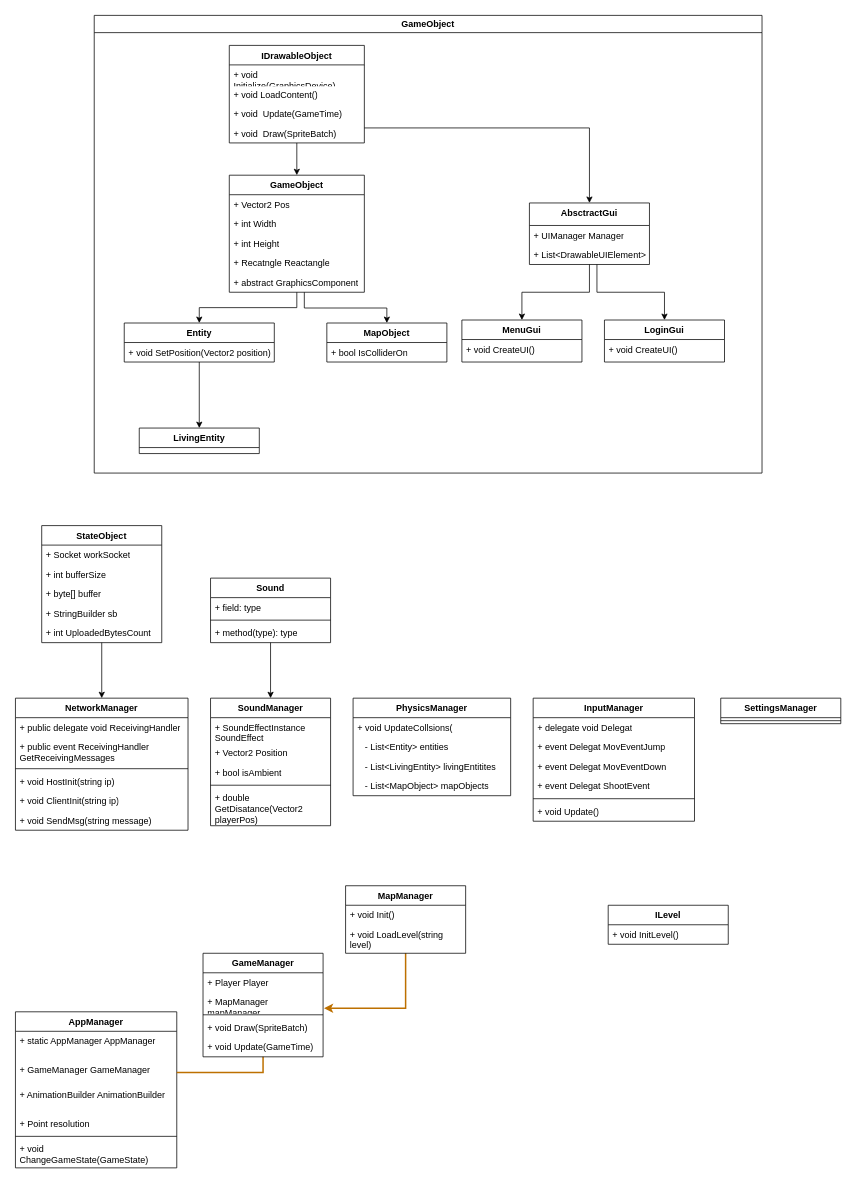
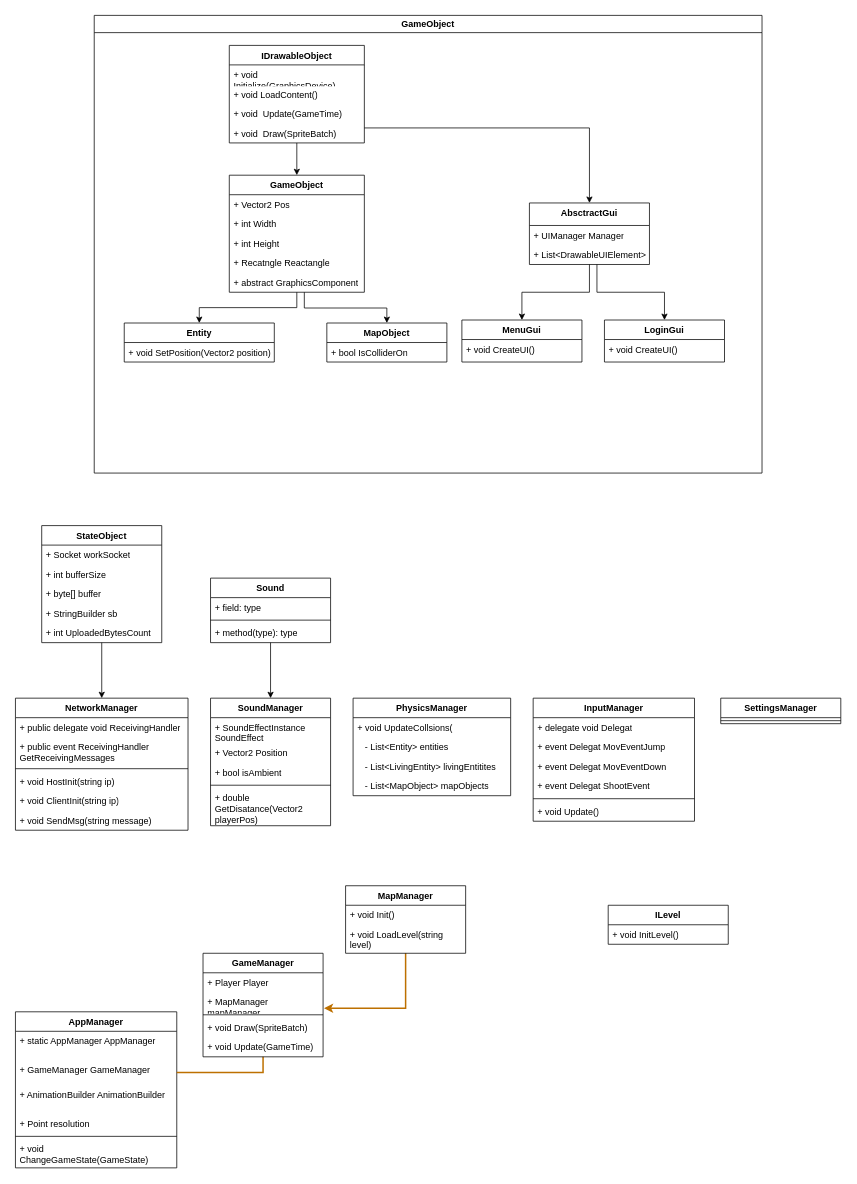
(199, 393) -> none
(199, 441) -> none
